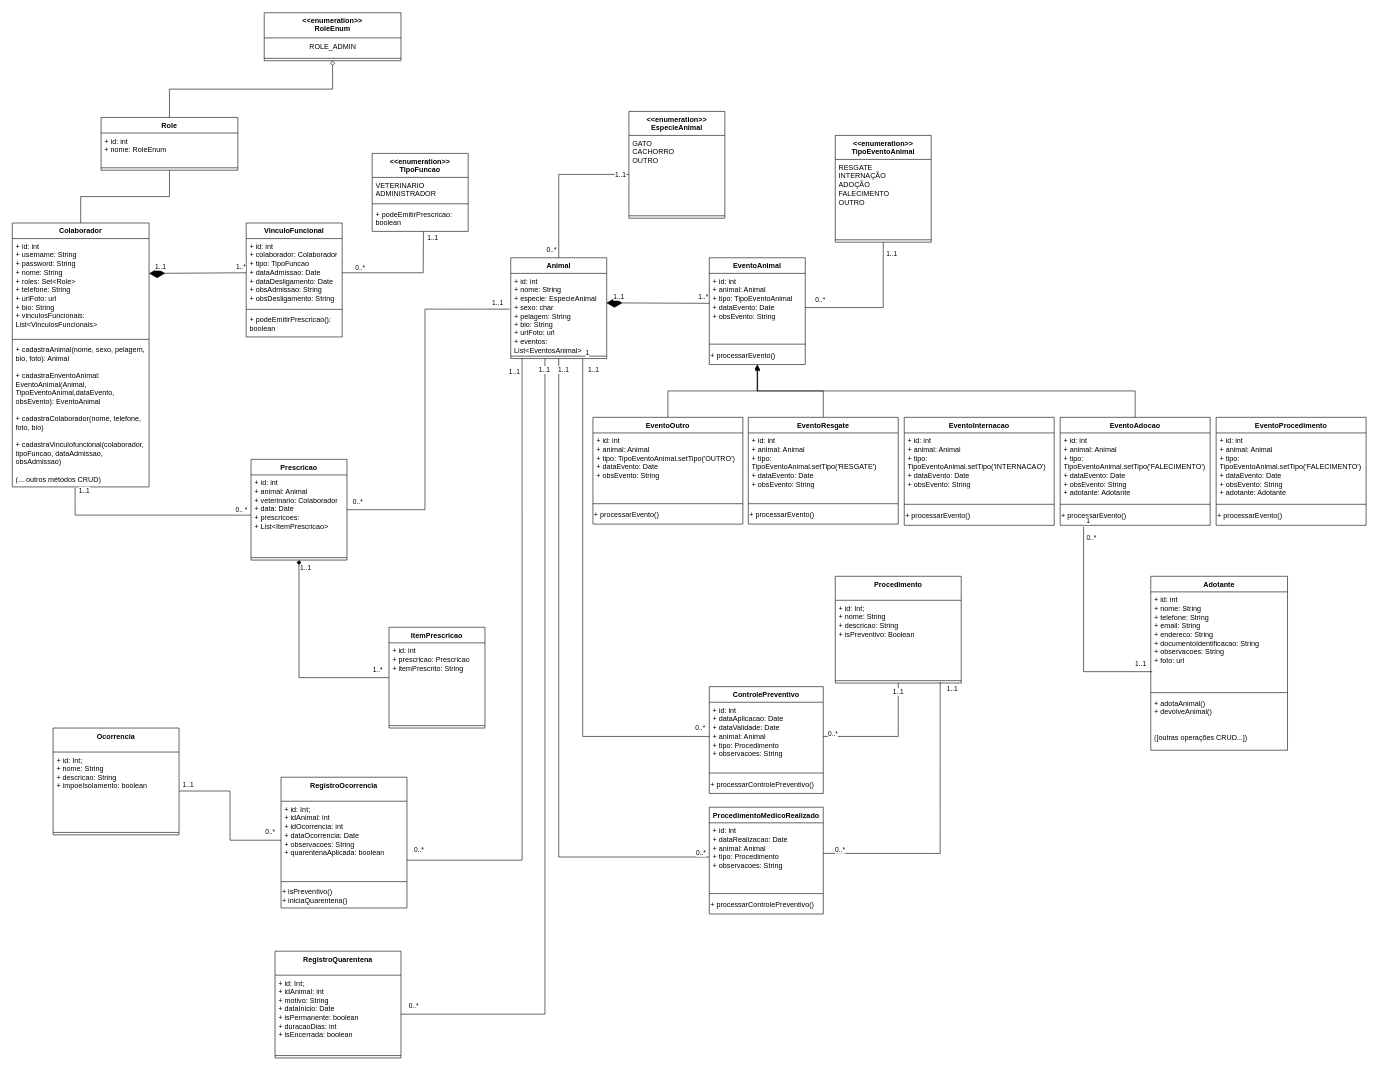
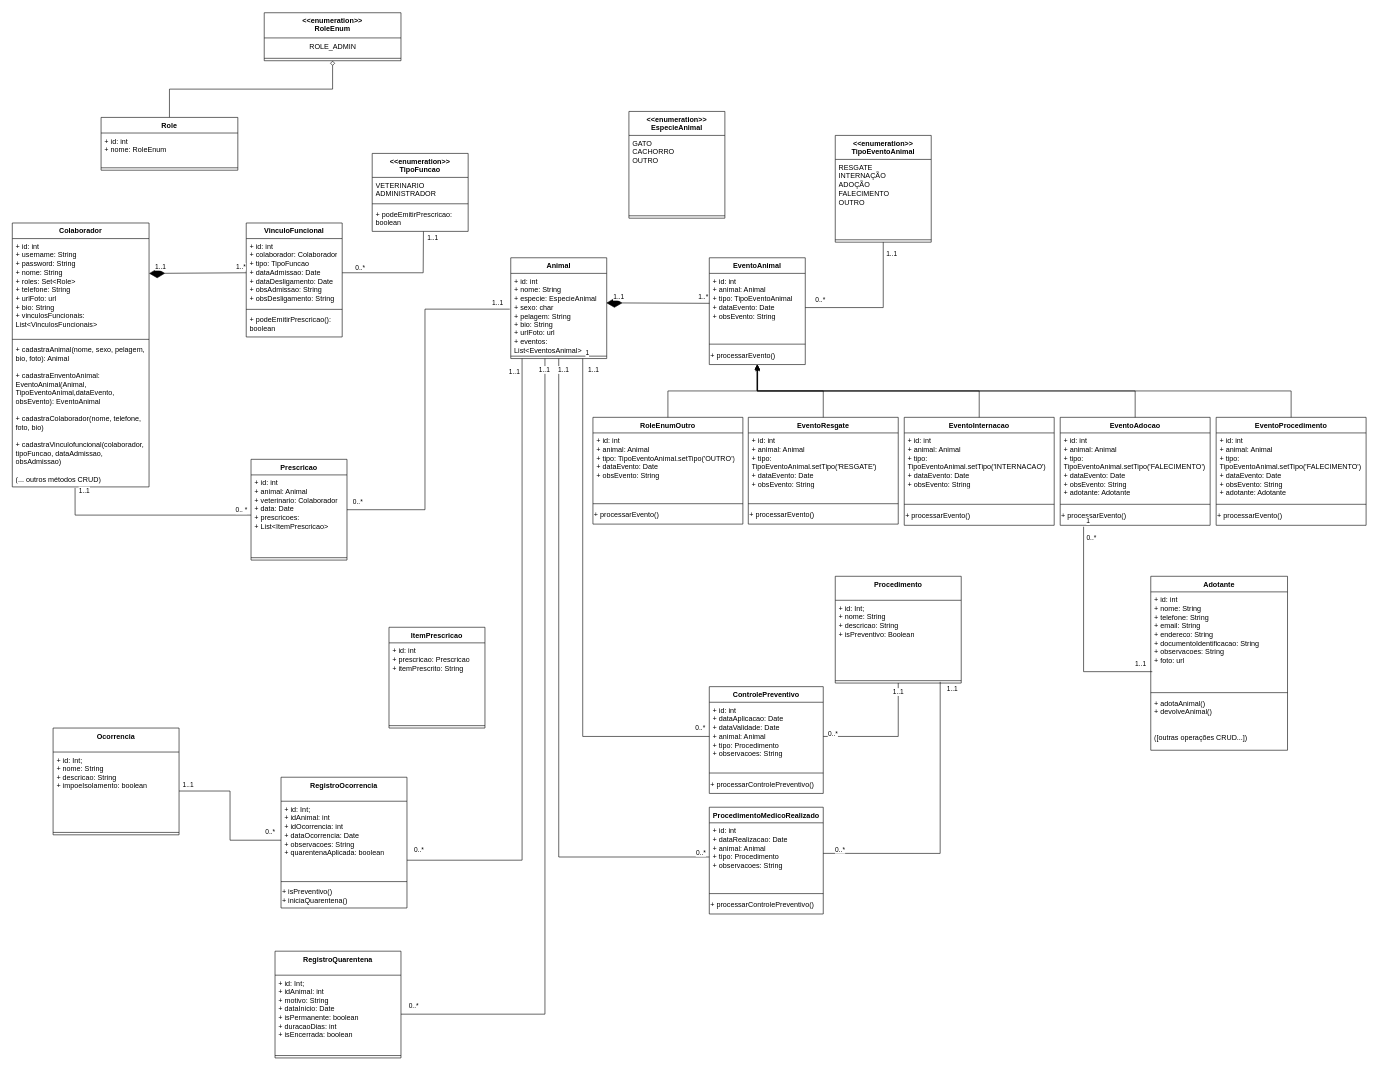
(559, 182) -> none
(124, 197) -> none
none -> (1228, 391)
none -> (980, 405)
(668, 426) -> (668, 426)
(342, 678) -> none
